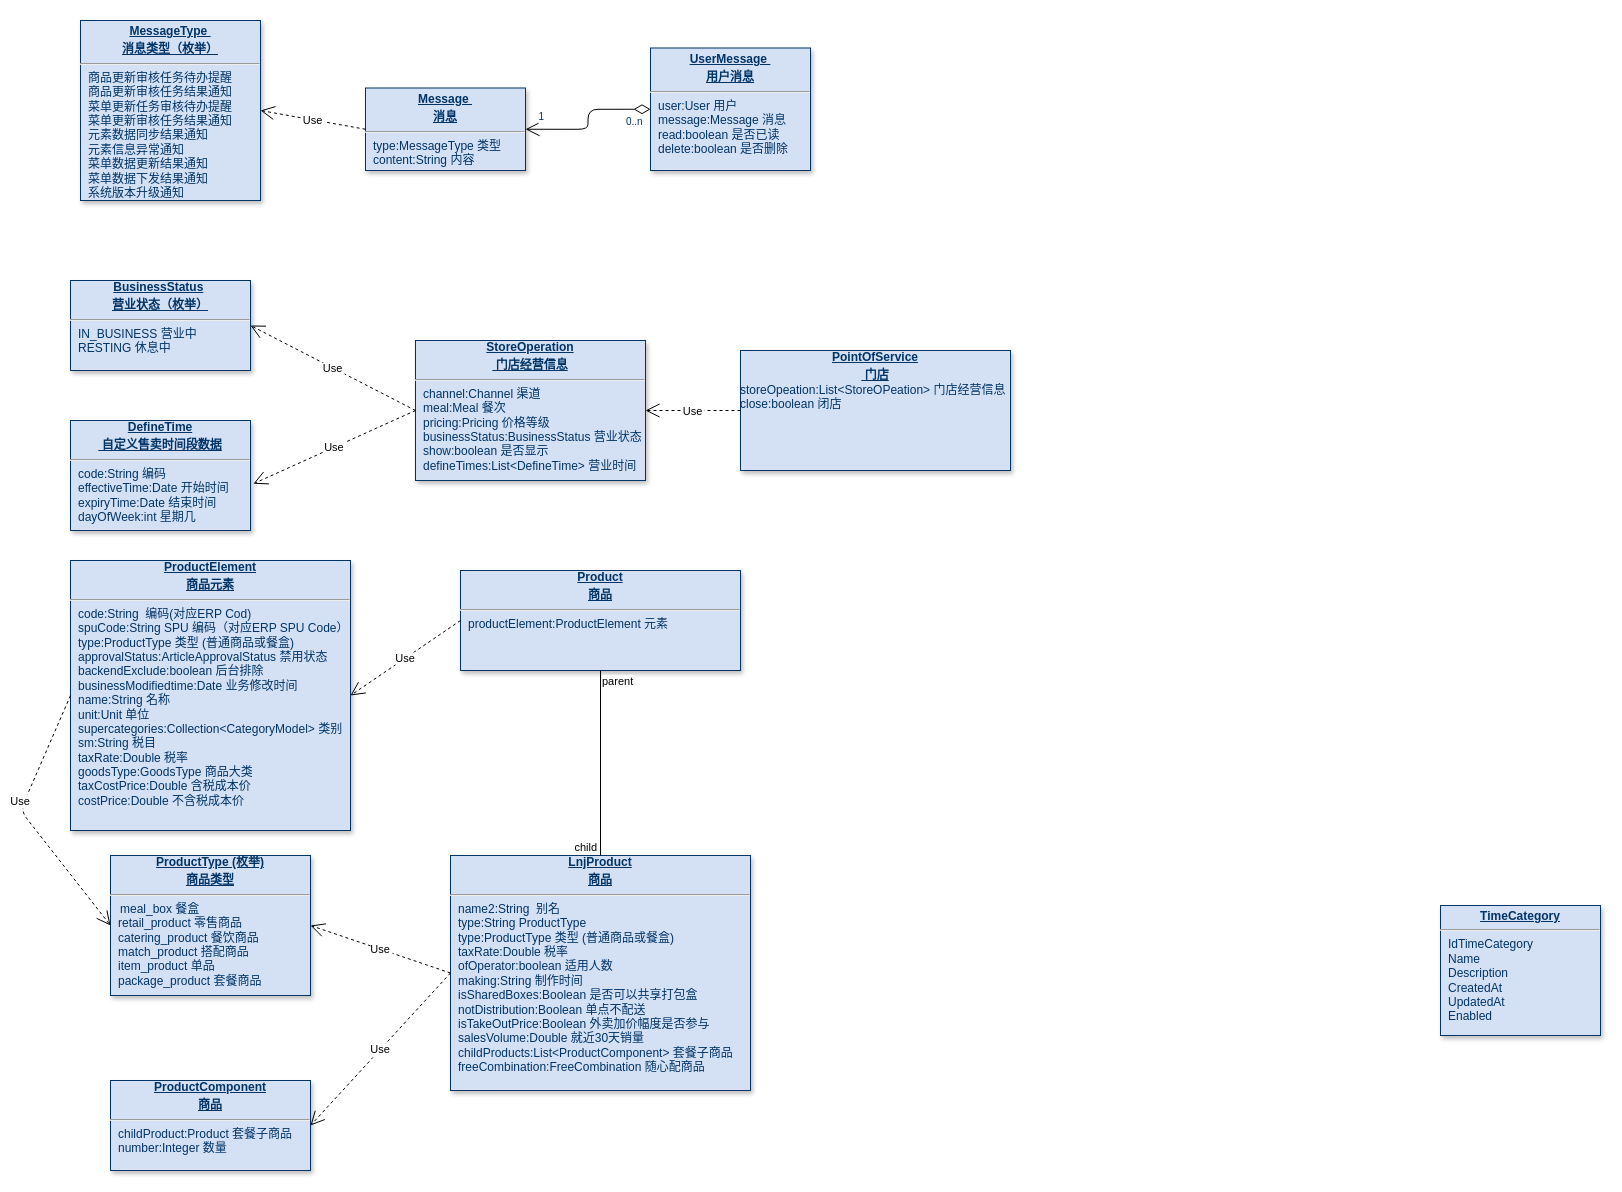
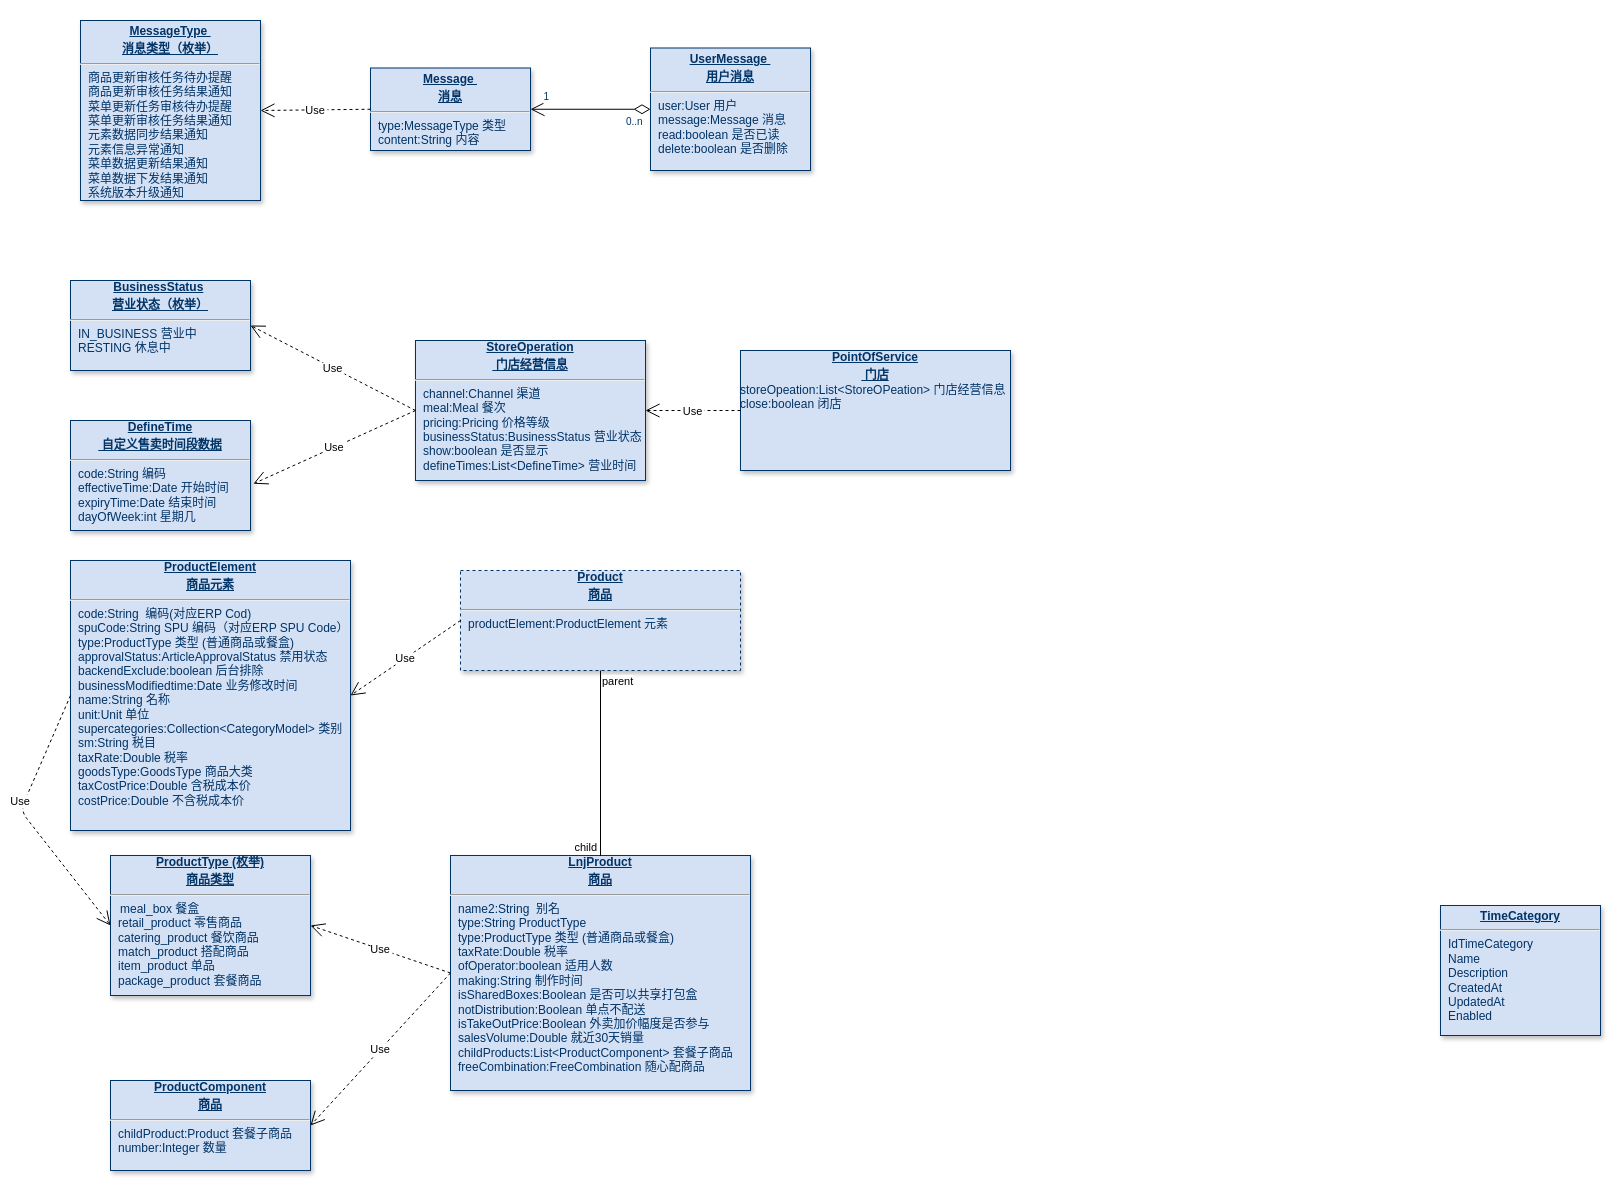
(446, 129) -> (451, 109)
(601, 621) -> (601, 621)
